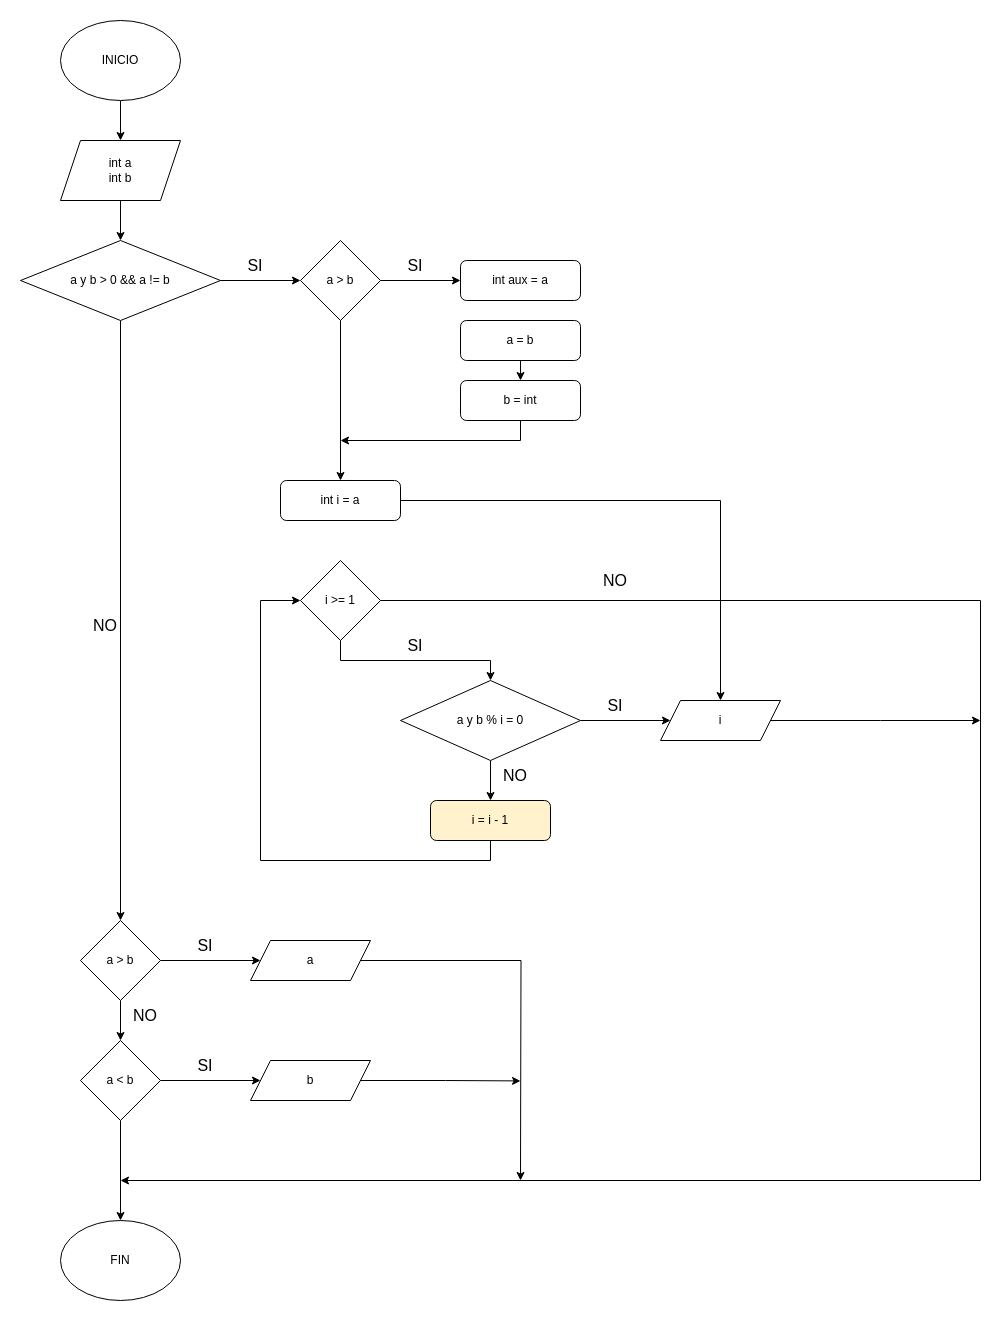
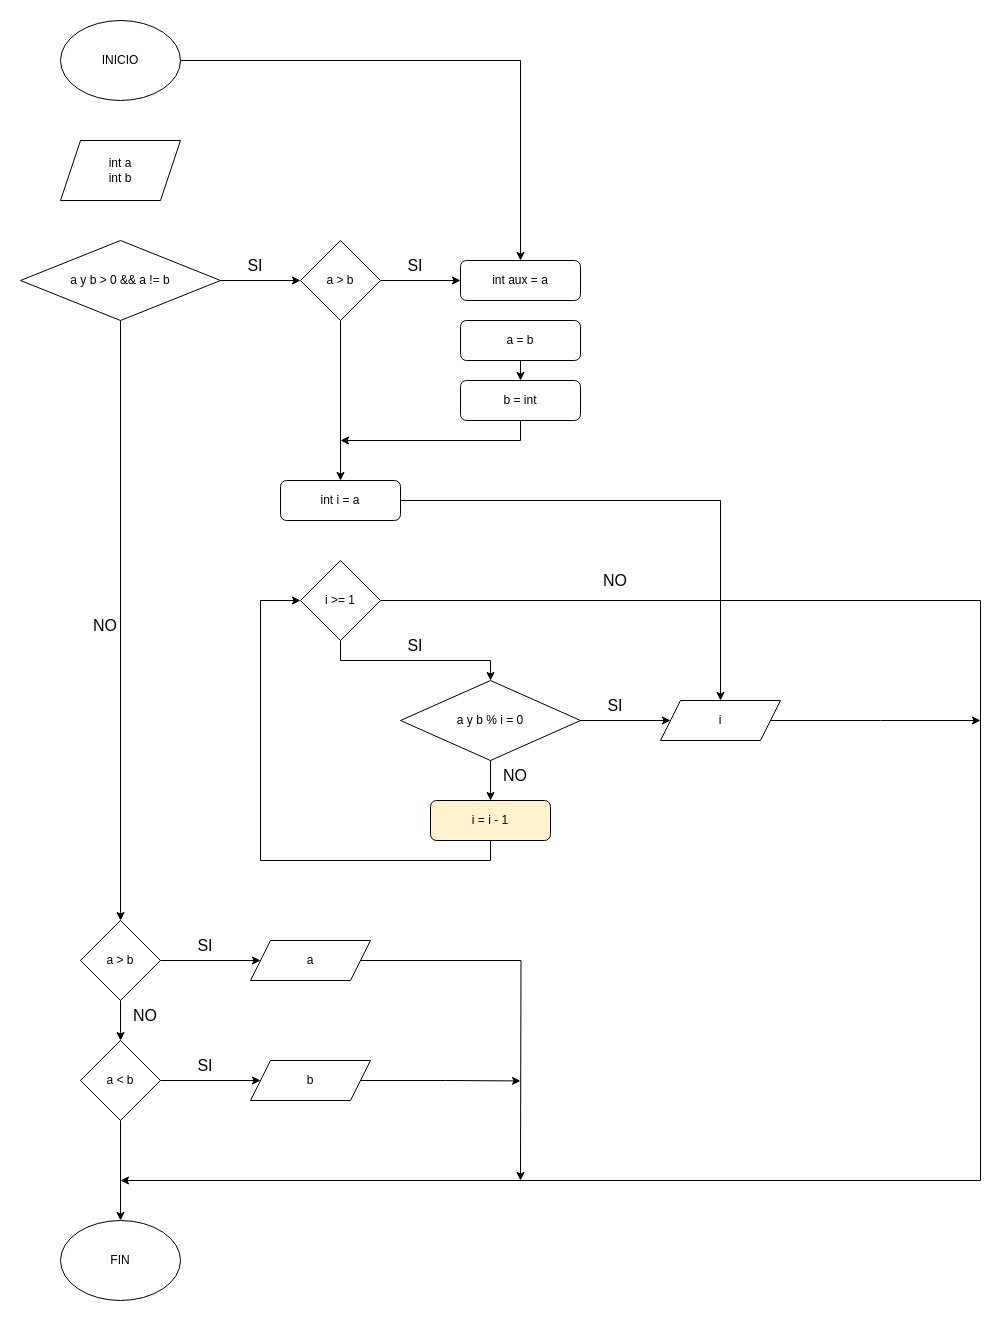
(121, 117) -> (447, 61)
(121, 217) -> none
